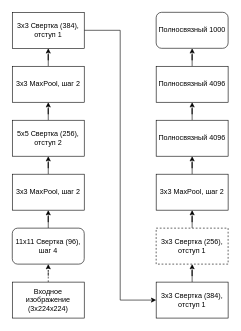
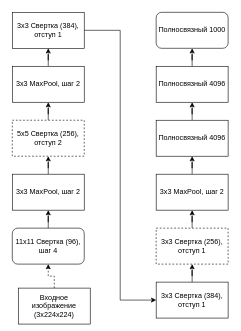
(48, 138) -> (48, 138)
(48, 300) -> (54, 306)
